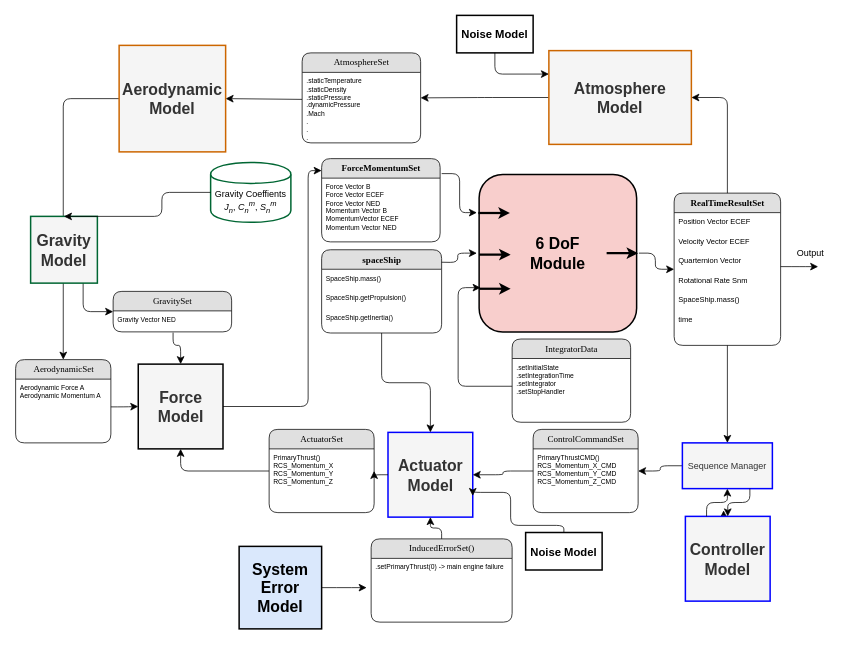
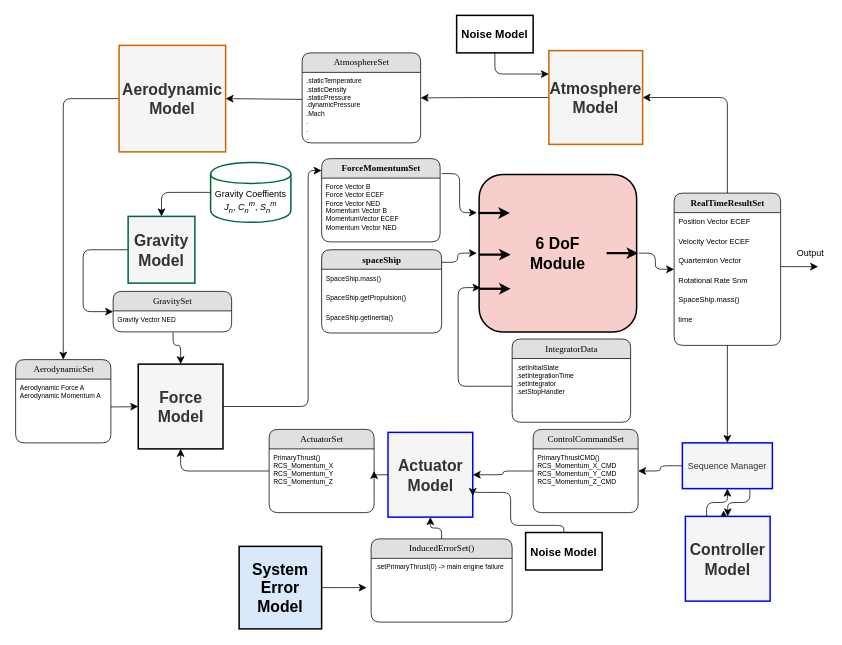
(620, 98) -> (596, 98)
(64, 250) -> (161, 250)
(402, 383) -> none
